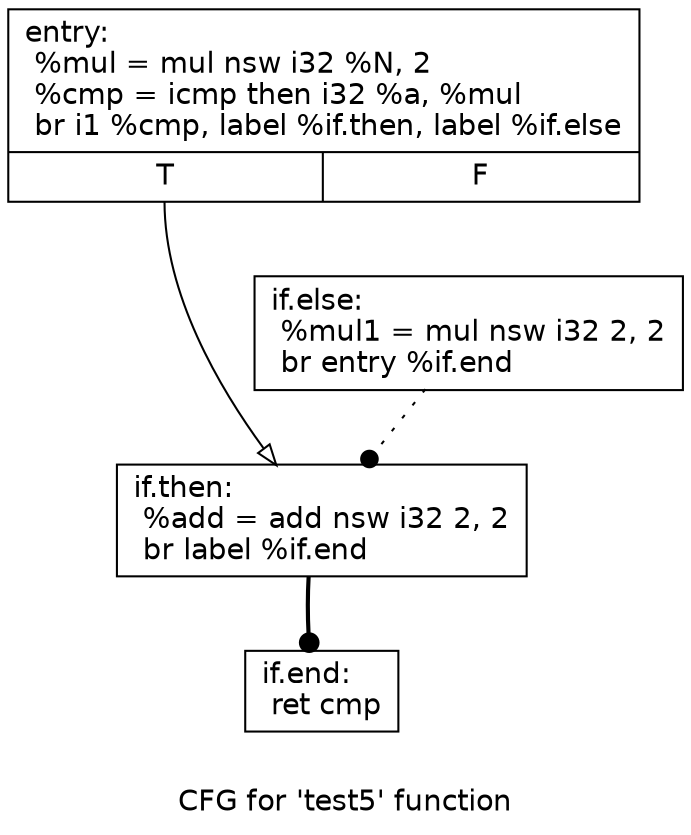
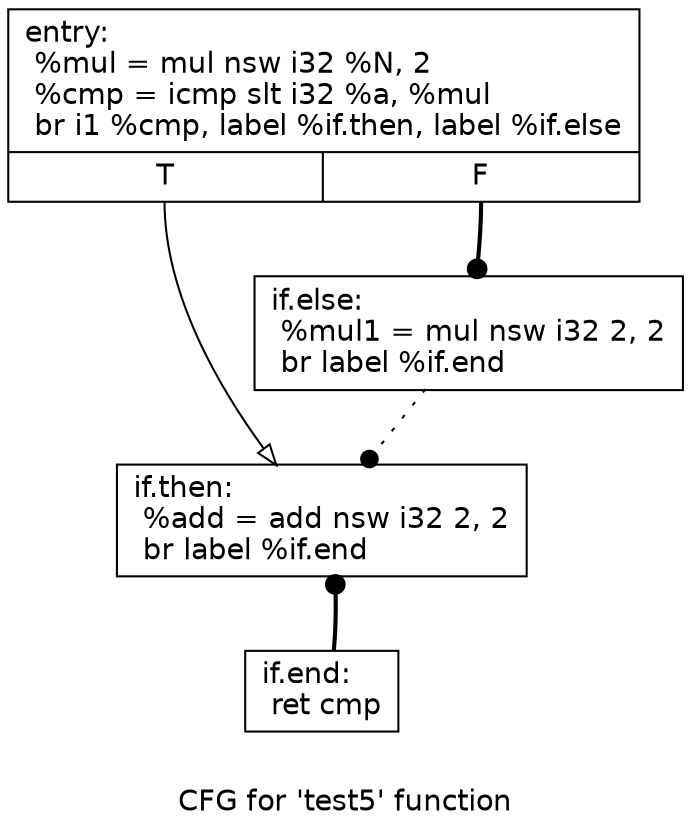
(274, 95) -> (259, 95)
none -> (480, 231)
(393, 363) -> (389, 363)
(308, 605) -> (336, 622)
